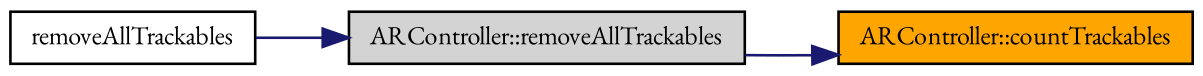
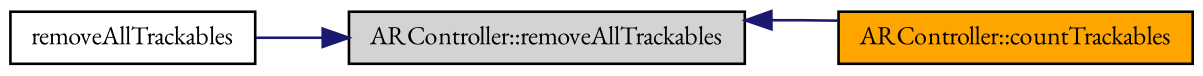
(779, 55) -> (805, 20)
